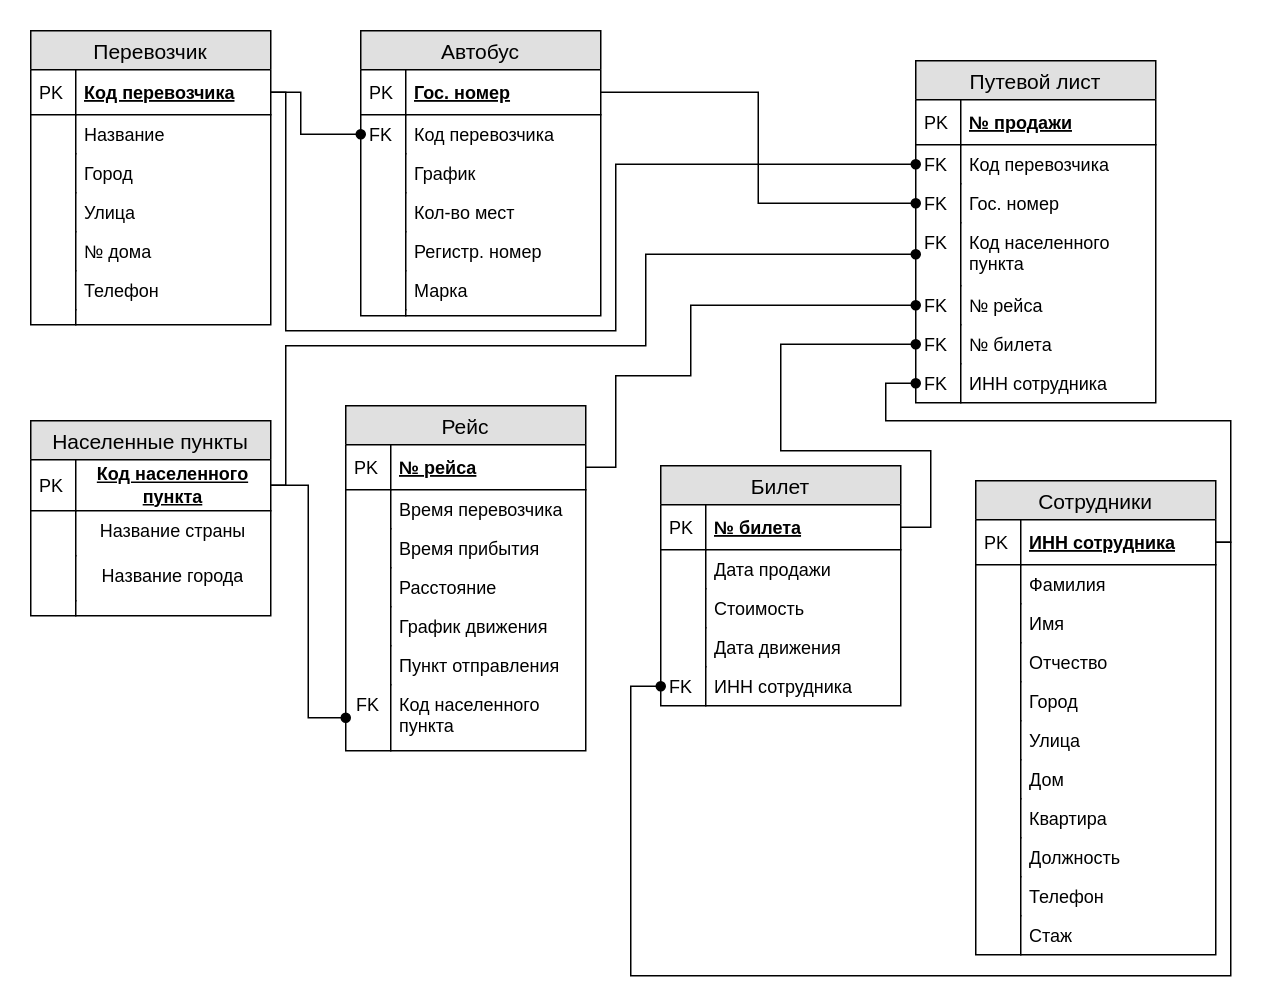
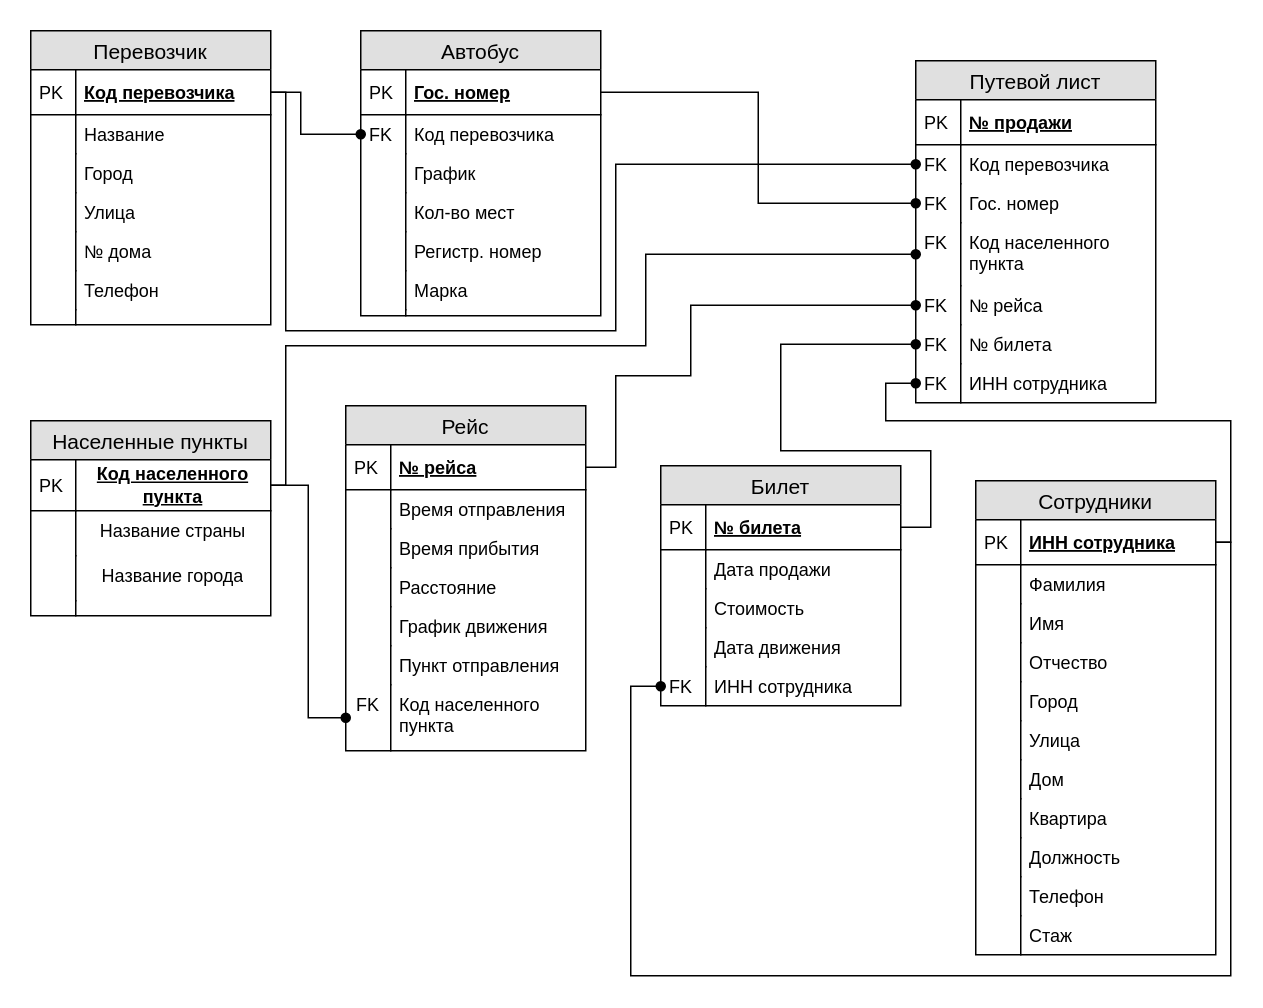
(482, 510) -> (482, 510)
